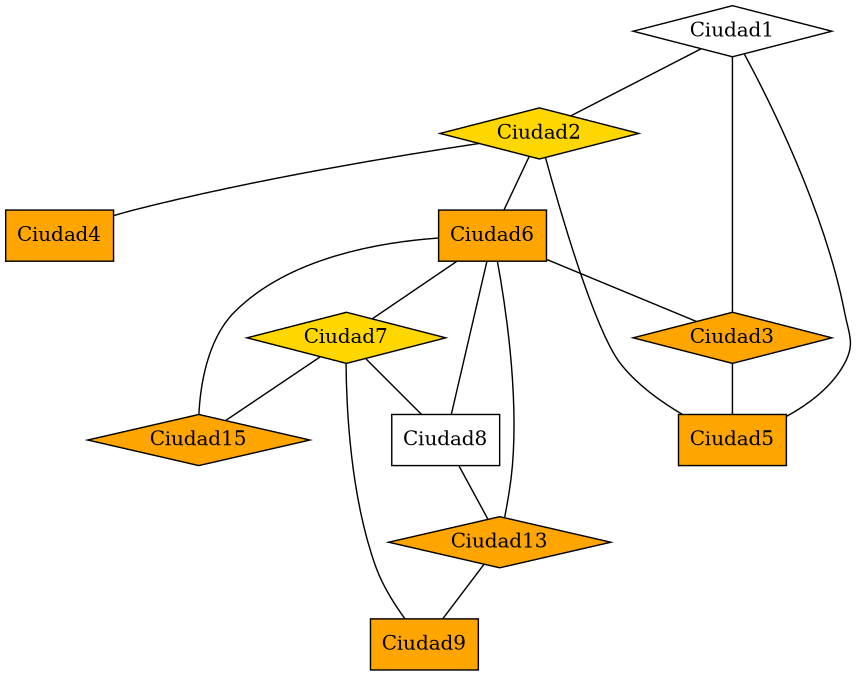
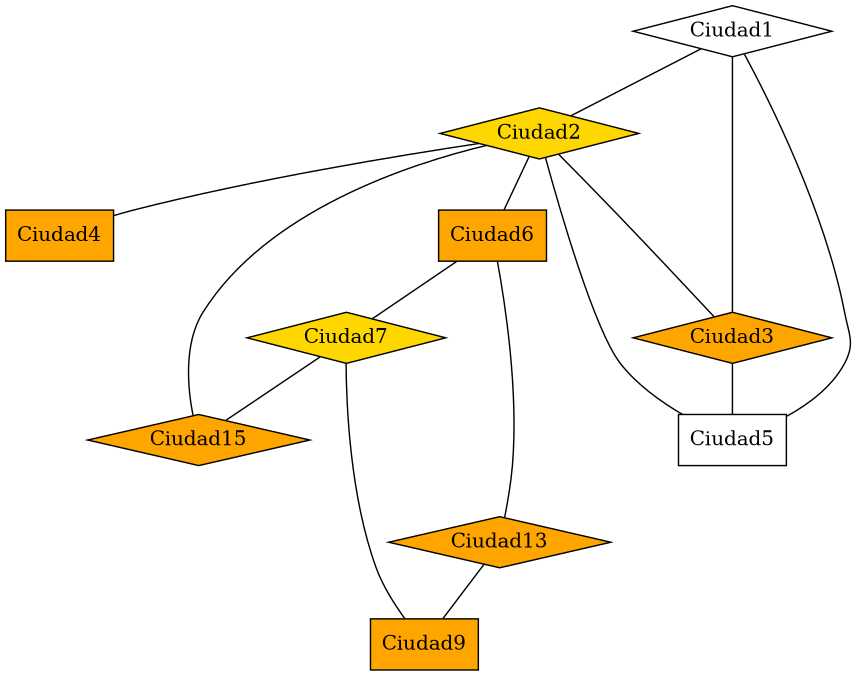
(279, 279) -> (284, 231)
(622, 291) -> (637, 235)
(446, 440) -> none
(732, 440) -> (732, 440)
